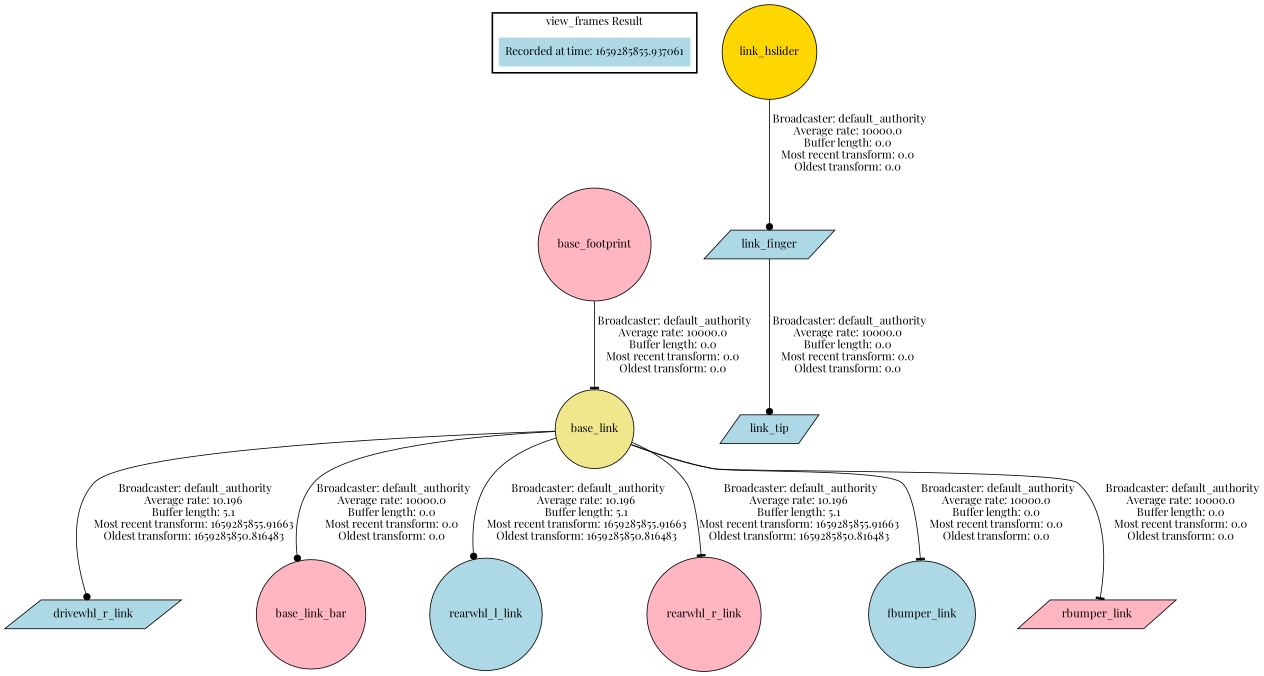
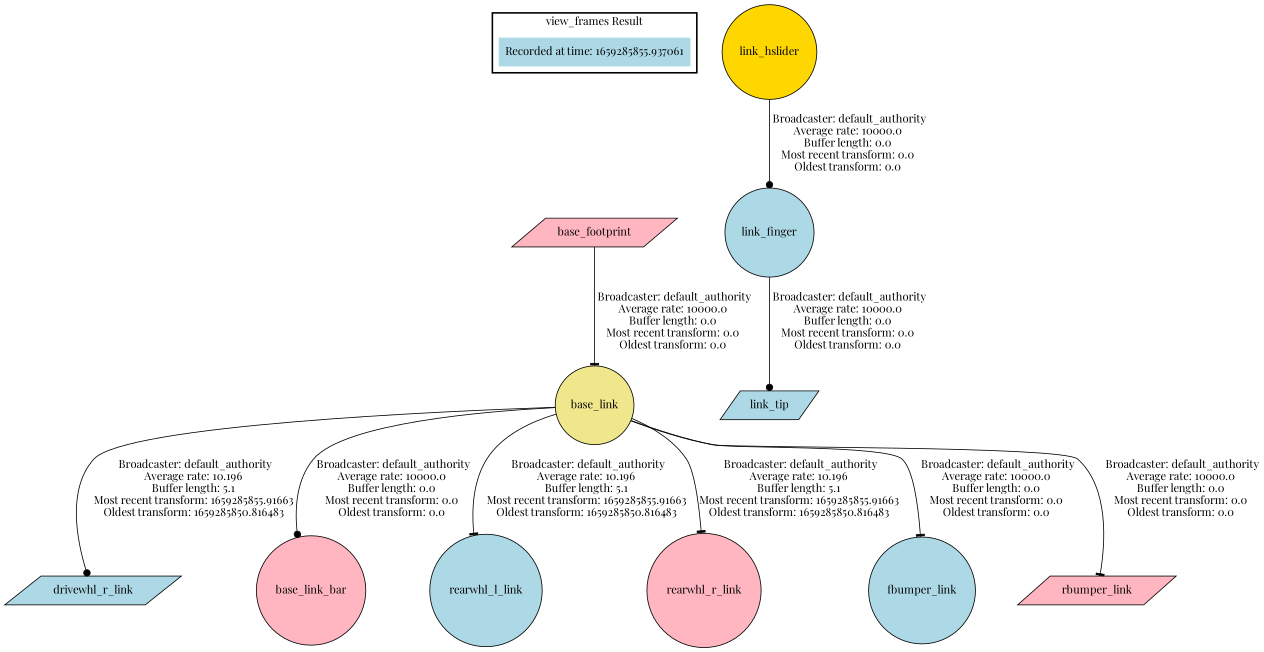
(595, 244) -> (595, 233)
(769, 244) -> (769, 233)
(490, 478) -> (490, 455)
